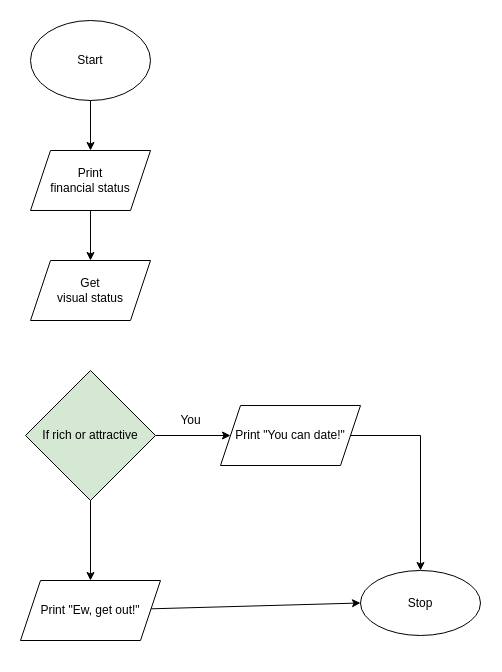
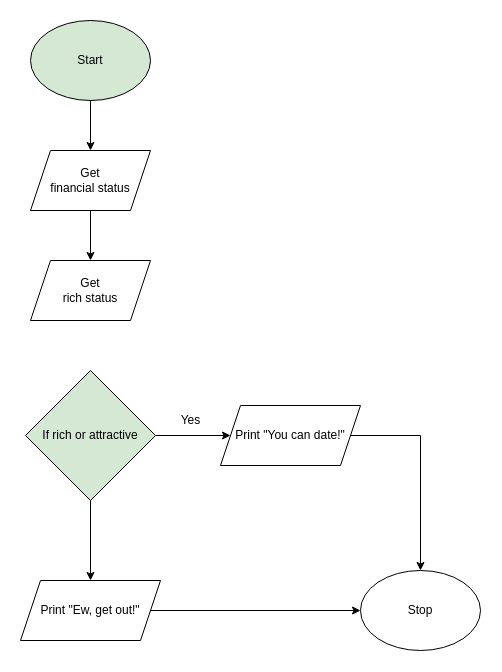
(91, 61) -> (91, 61)
(91, 181) -> (91, 181)
(91, 291) -> (91, 291)
(191, 421) -> (191, 421)
(421, 603) -> (421, 611)
